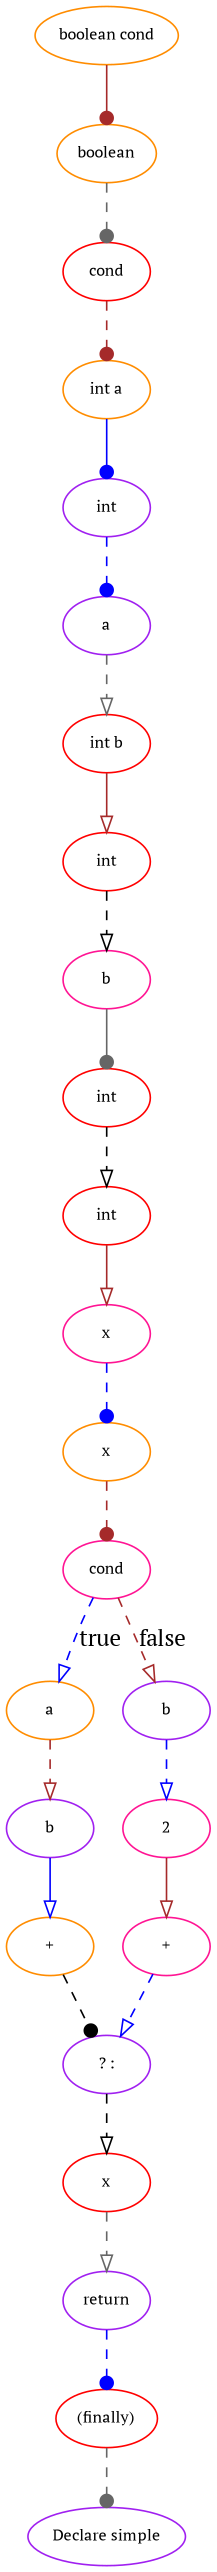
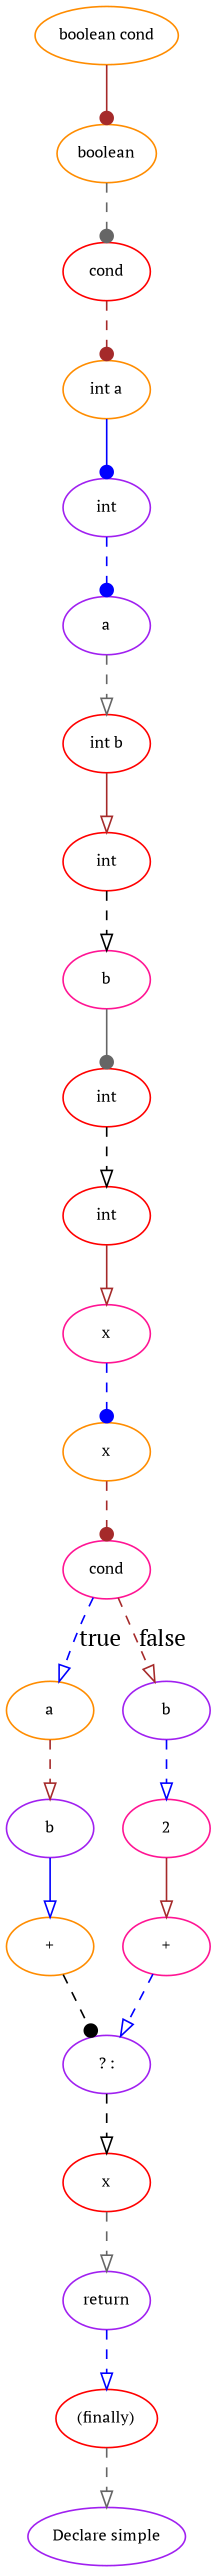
(107, 2353) -> (107, 2352)
(107, 2471) -> (107, 2470)
